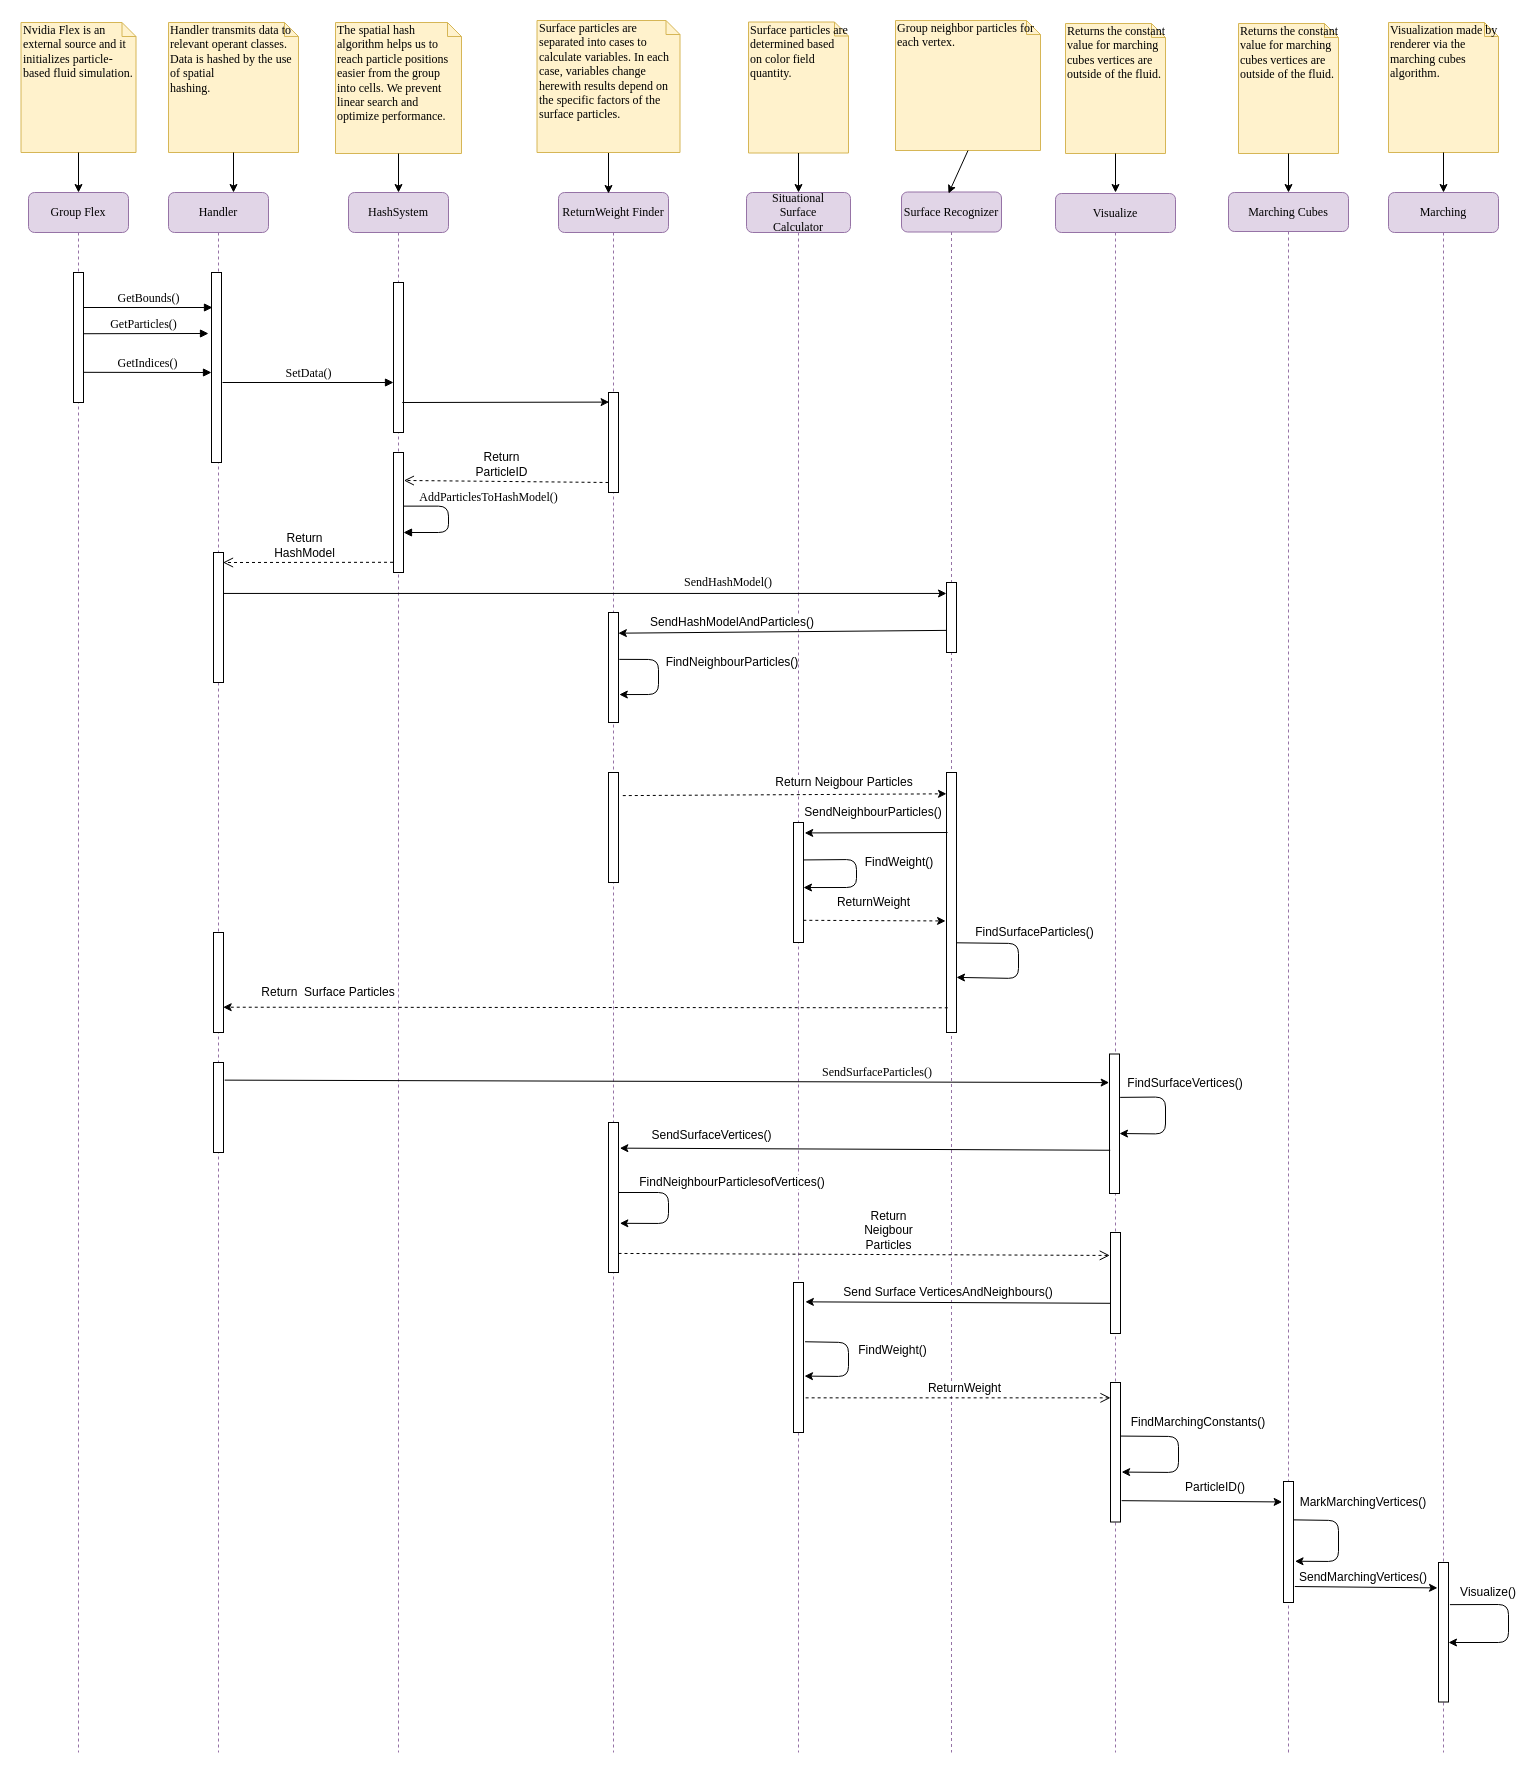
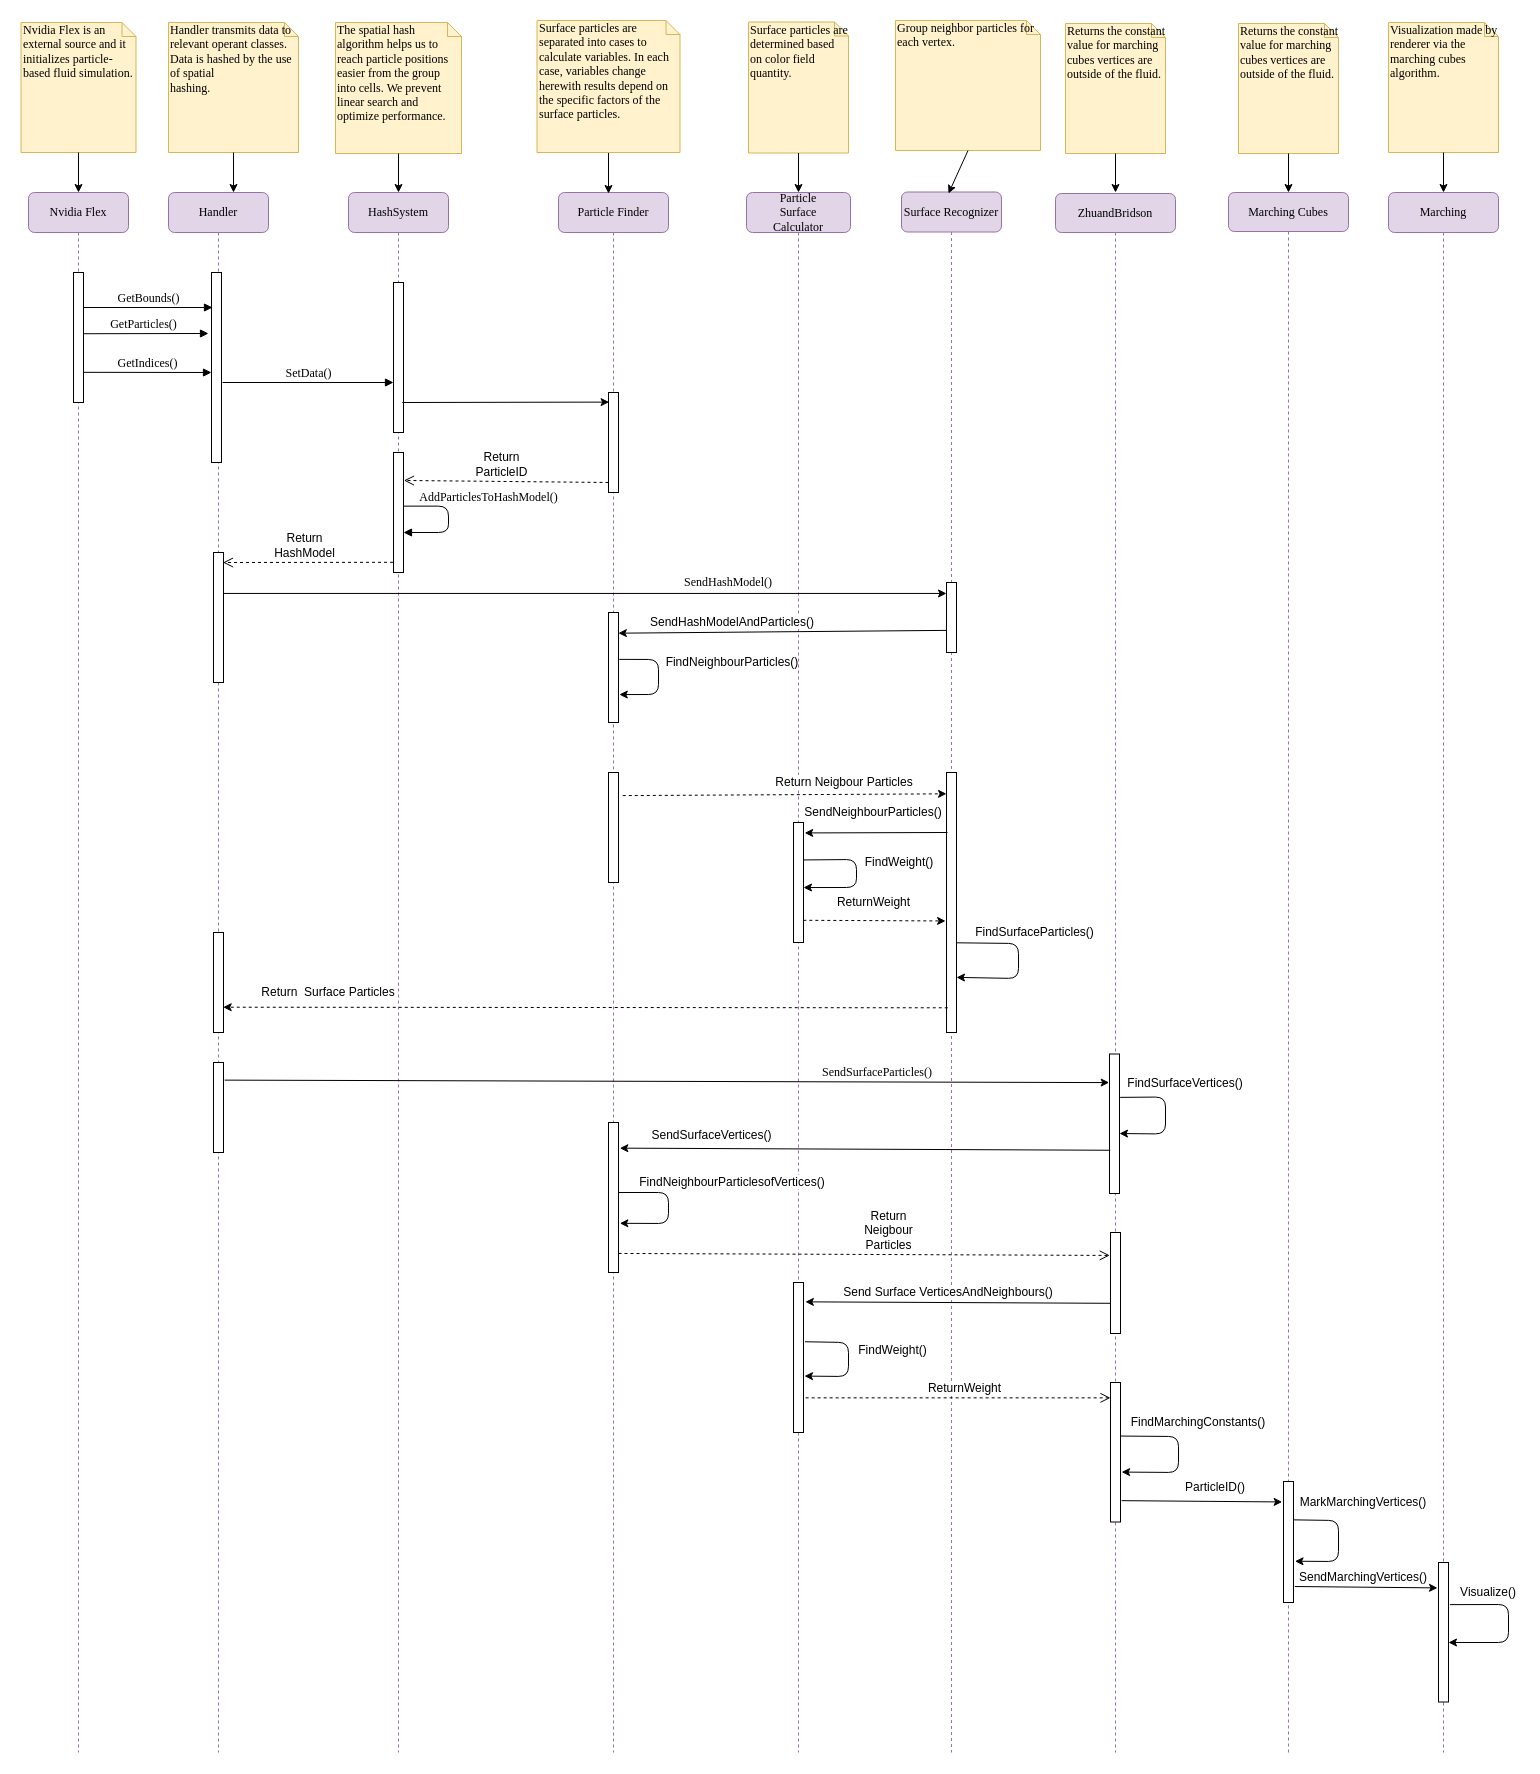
(79, 213) -> (79, 213)
(614, 213) -> (614, 213)
(799, 213) -> (799, 213)
(1116, 214) -> (1116, 214)
